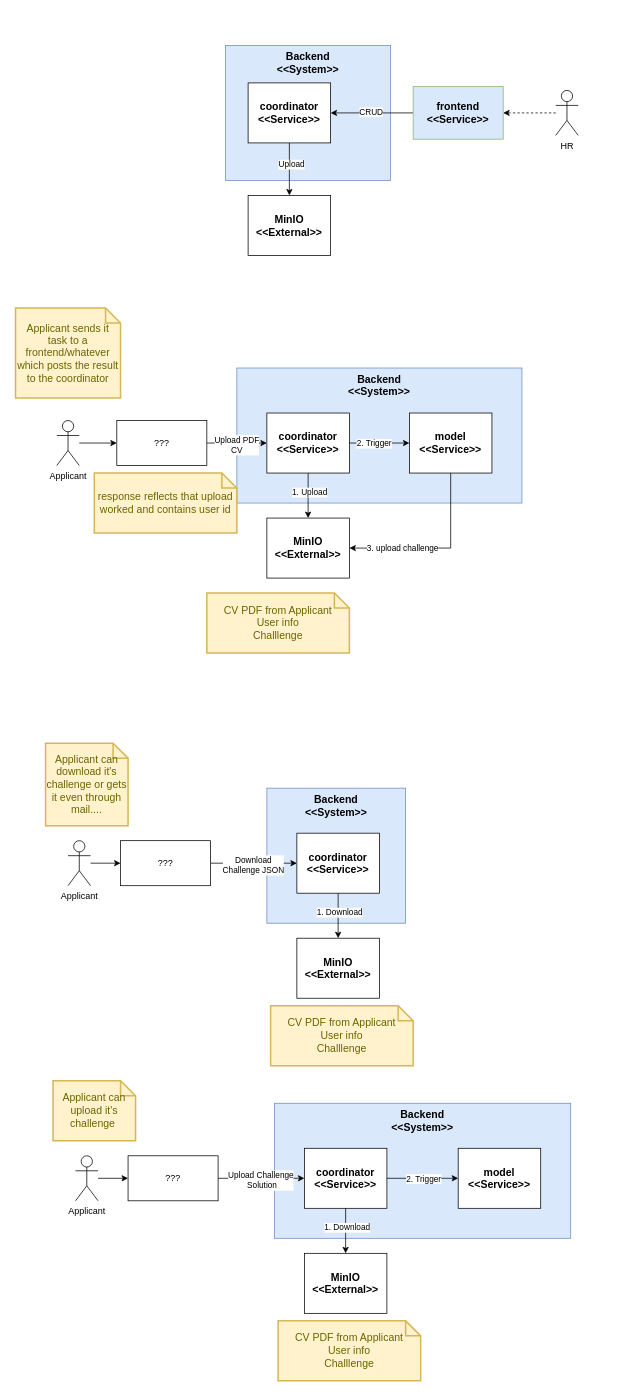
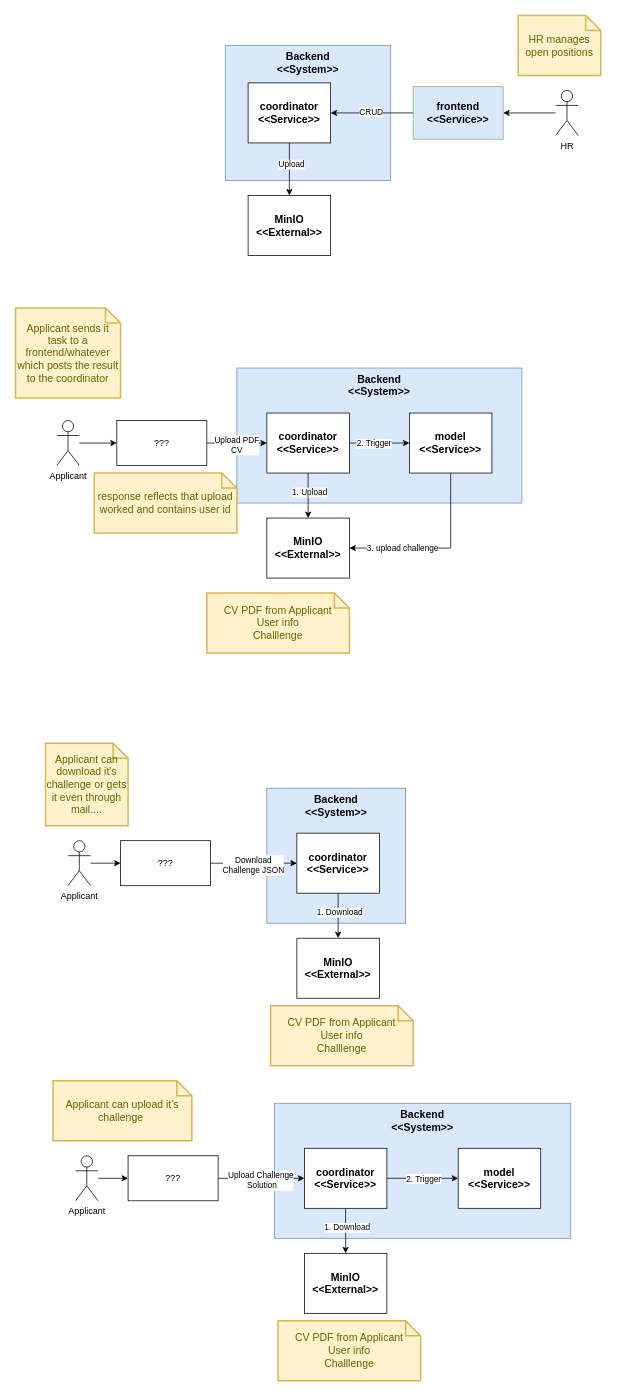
none -> (559, 45)
(532, 113) -> (532, 113)
(94, 1110) -> (122, 1110)
